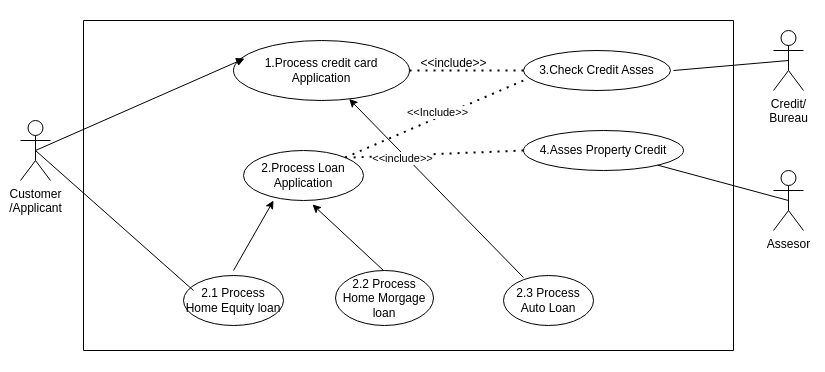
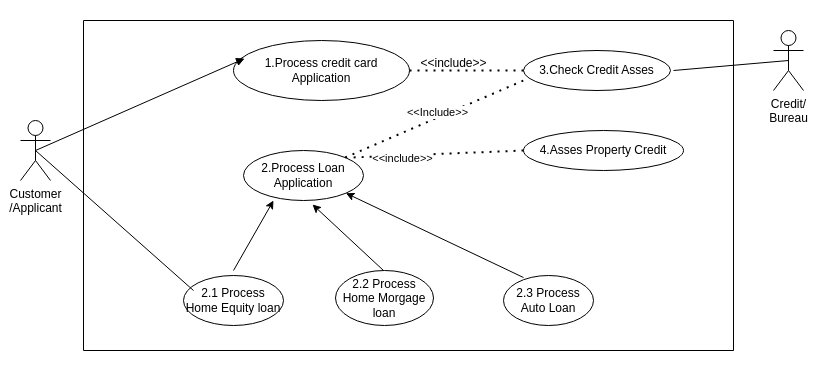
(722, 182) -> none
(789, 201) -> none
(468, 220) -> (438, 237)
